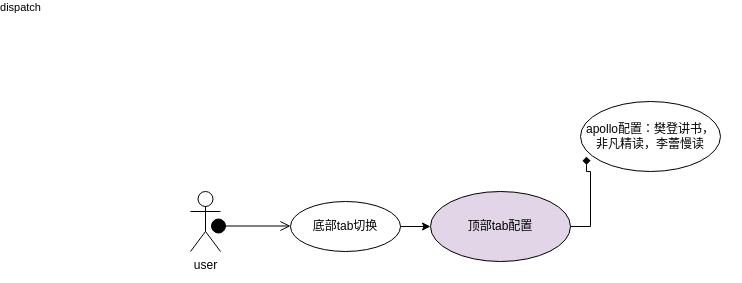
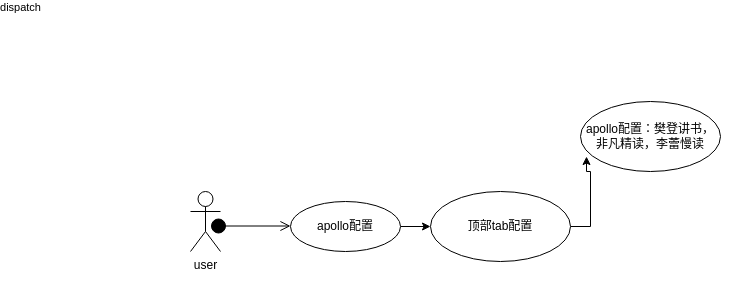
(587, 165) -> (587, 165)
(346, 227) -> (346, 227)
(501, 227) -> (501, 227)
